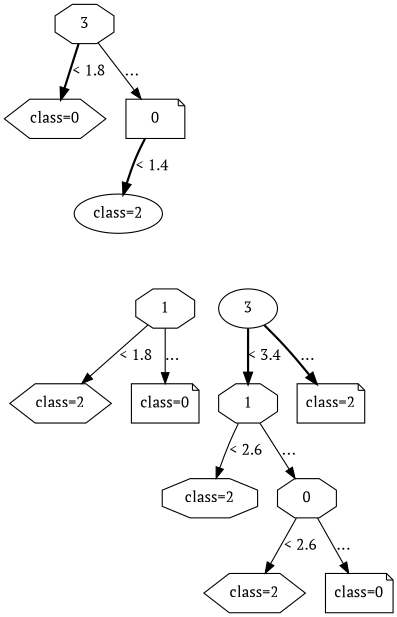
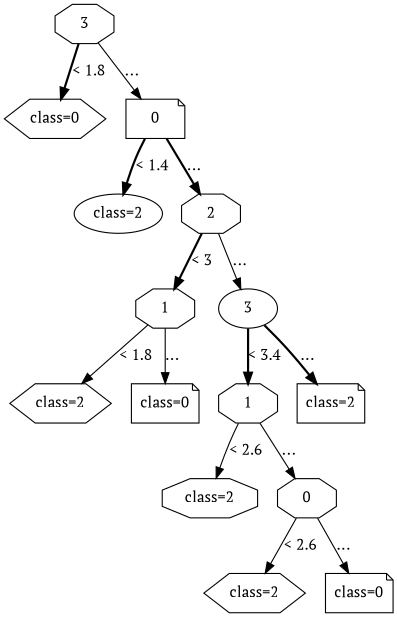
none -> (211, 214)
